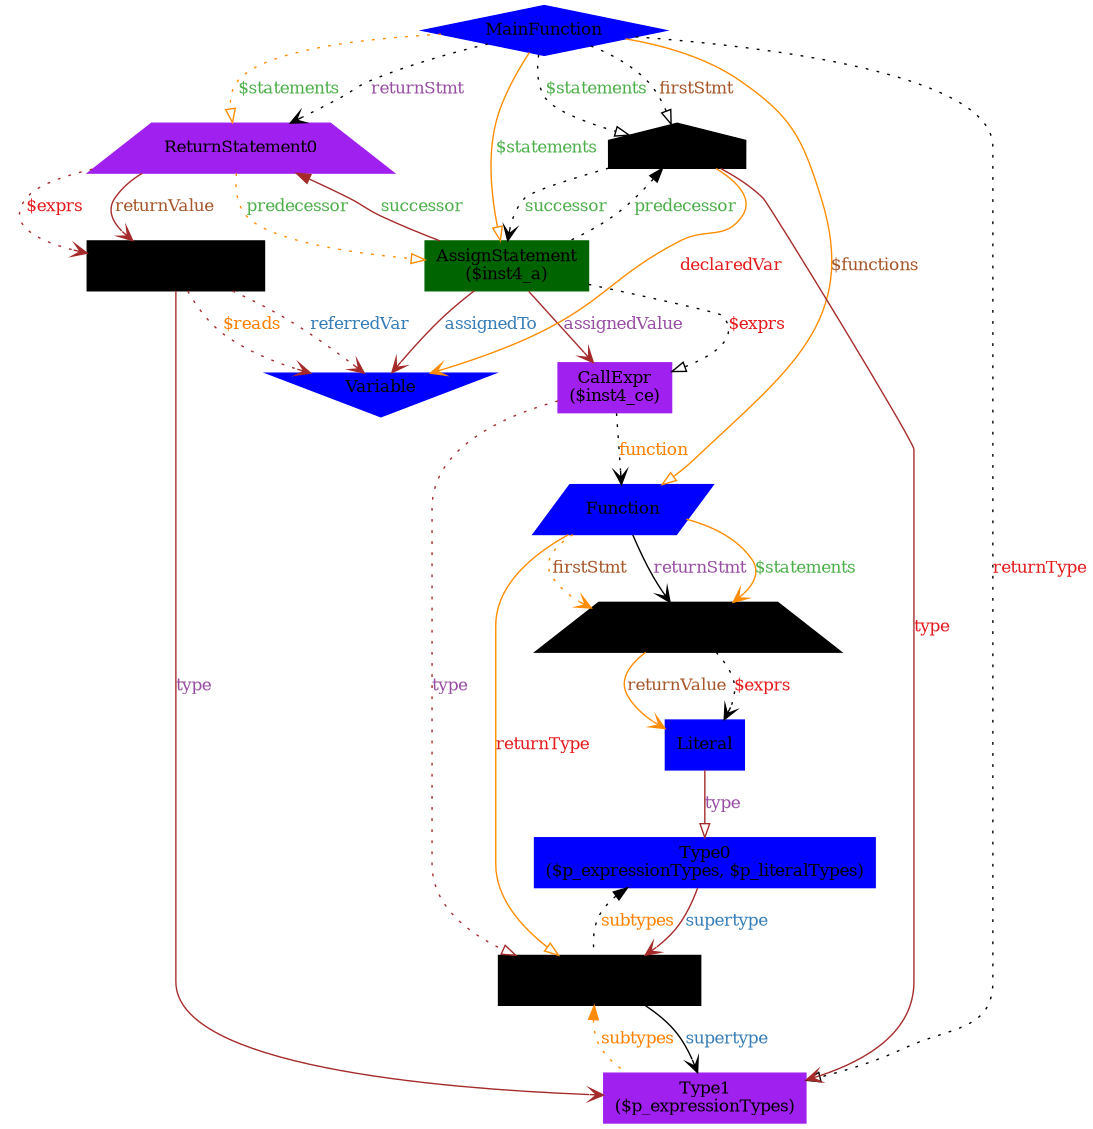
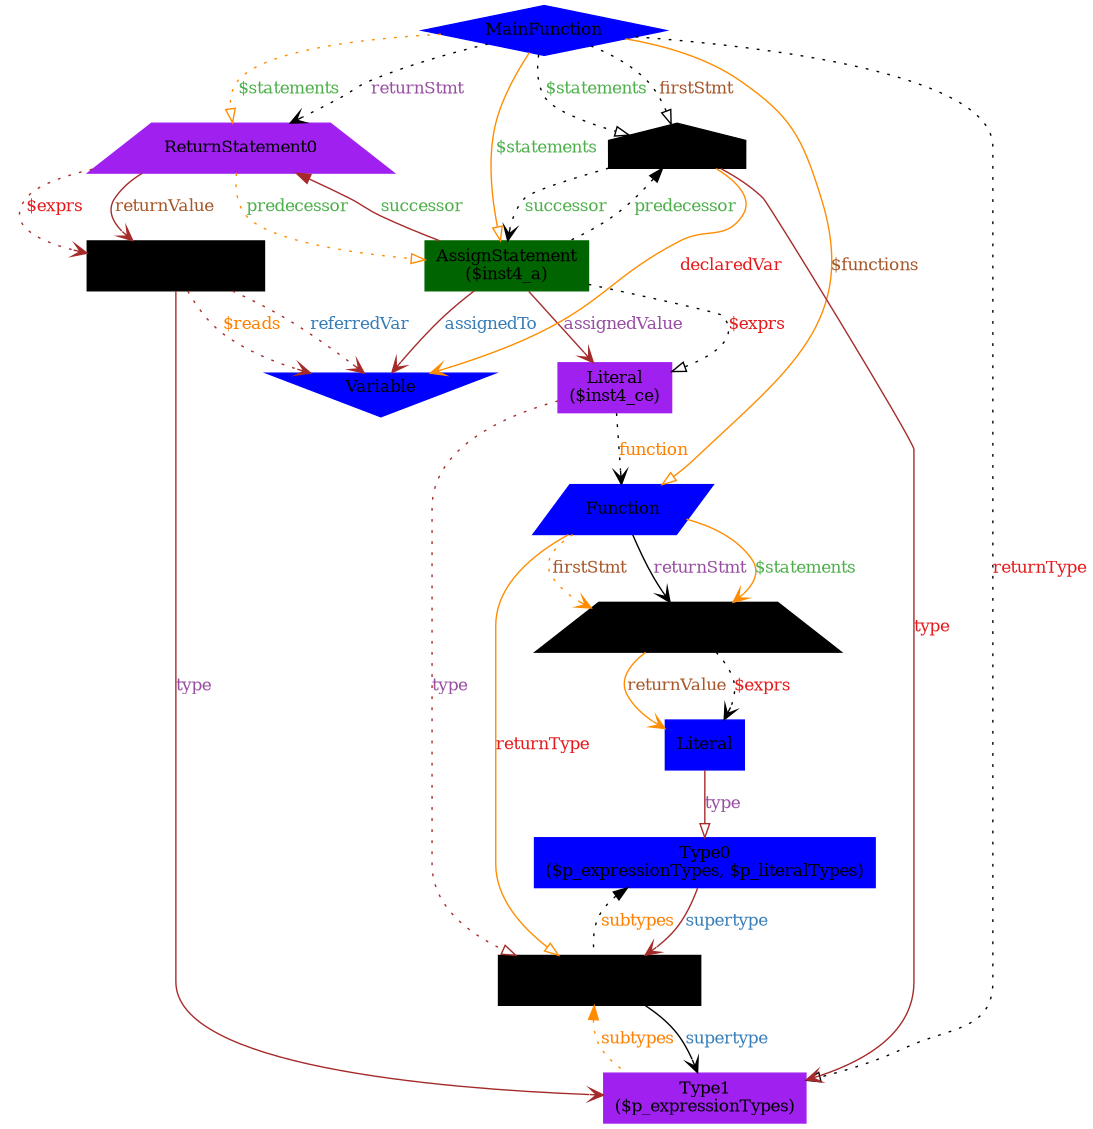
(615, 388) -> (615, 388)
